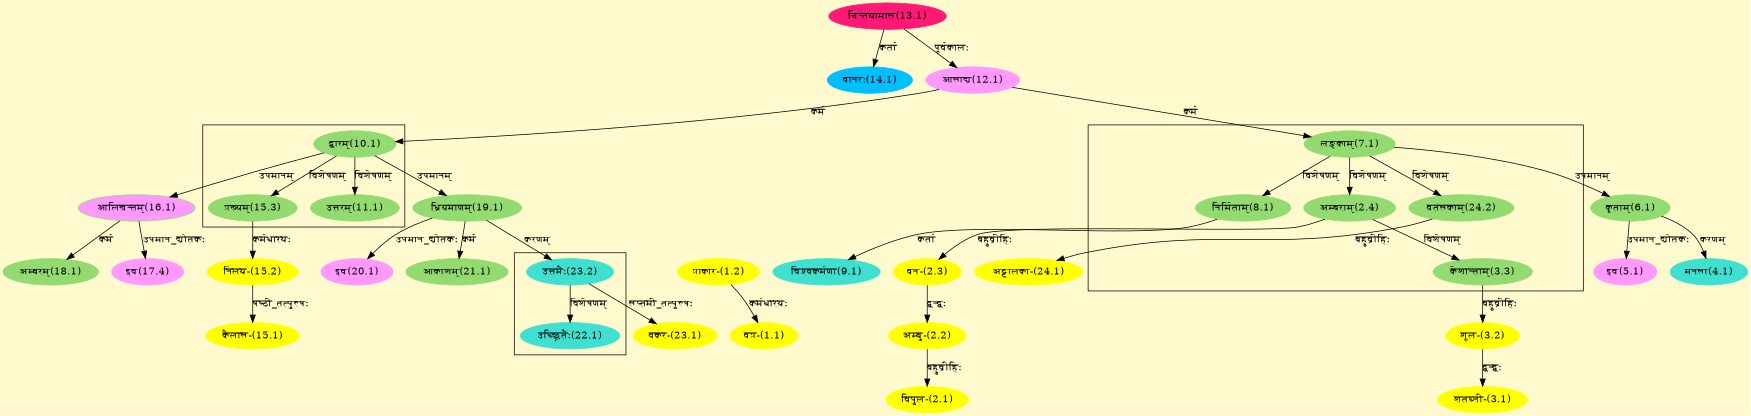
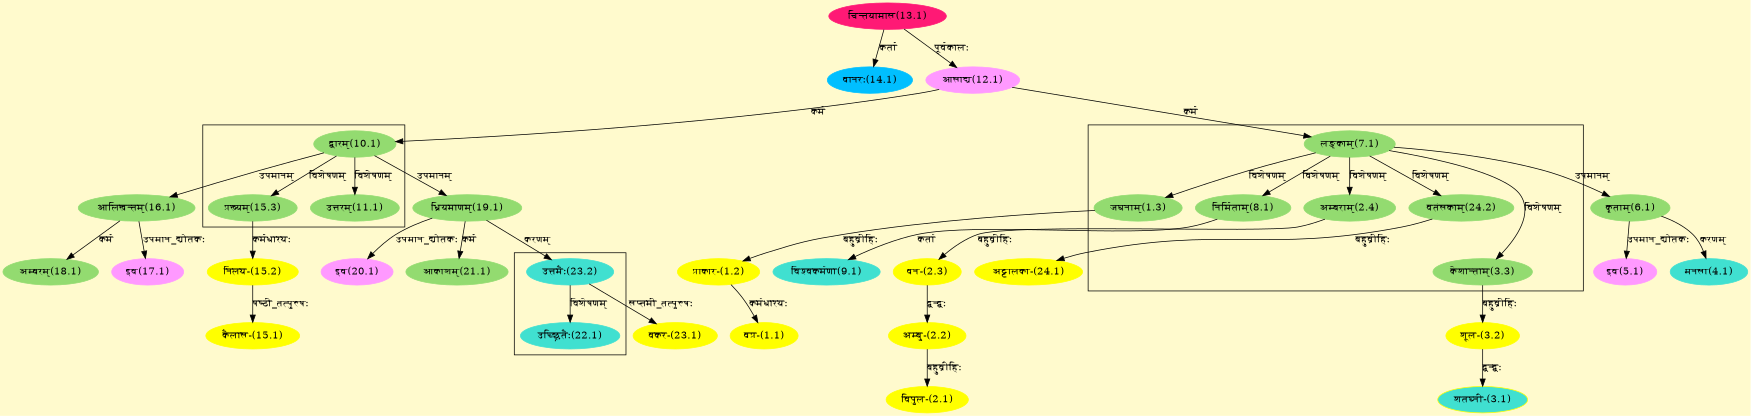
(137, 208) -> (137, 208)
none -> (1138, 208)
(1413, 238) -> (1489, 176)
(148, 272) -> (148, 272)
(1483, 400) -> (1483, 400)
